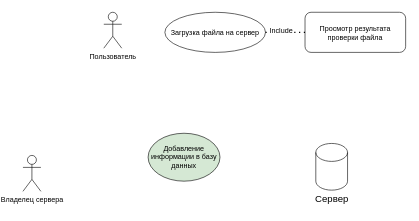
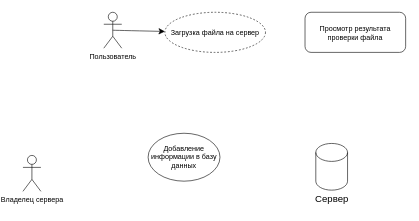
none -> (125, 31)
(215, 32) -> (215, 32)
(285, 32) -> none
(184, 158) -> (184, 158)
